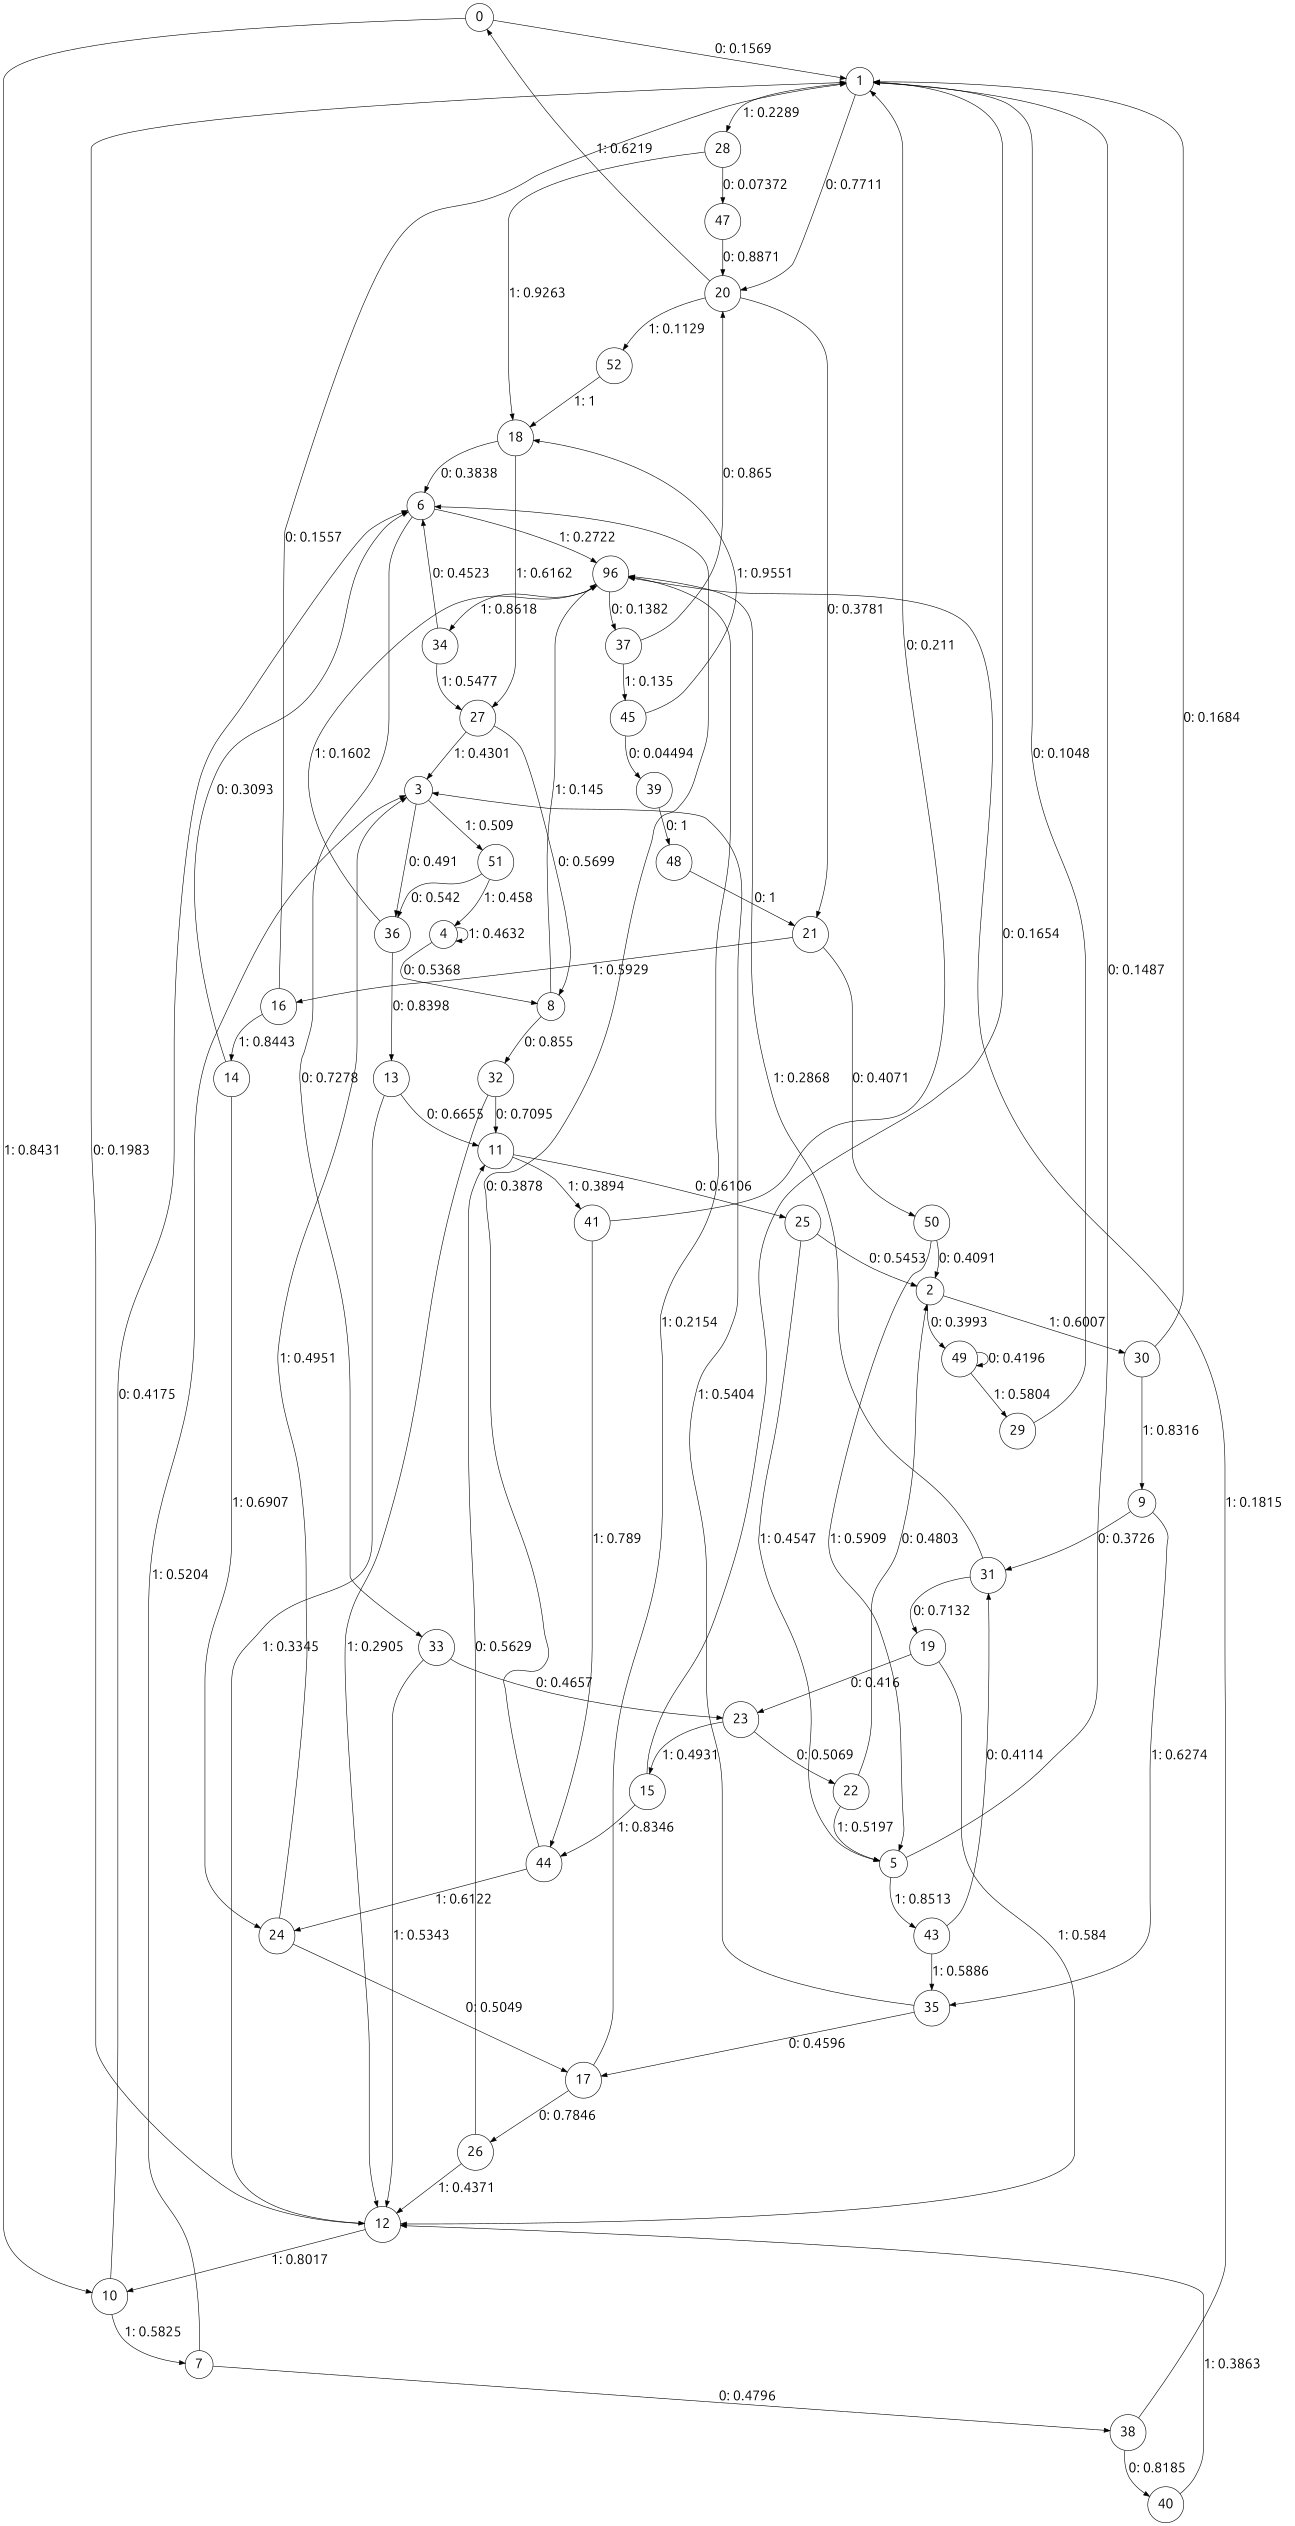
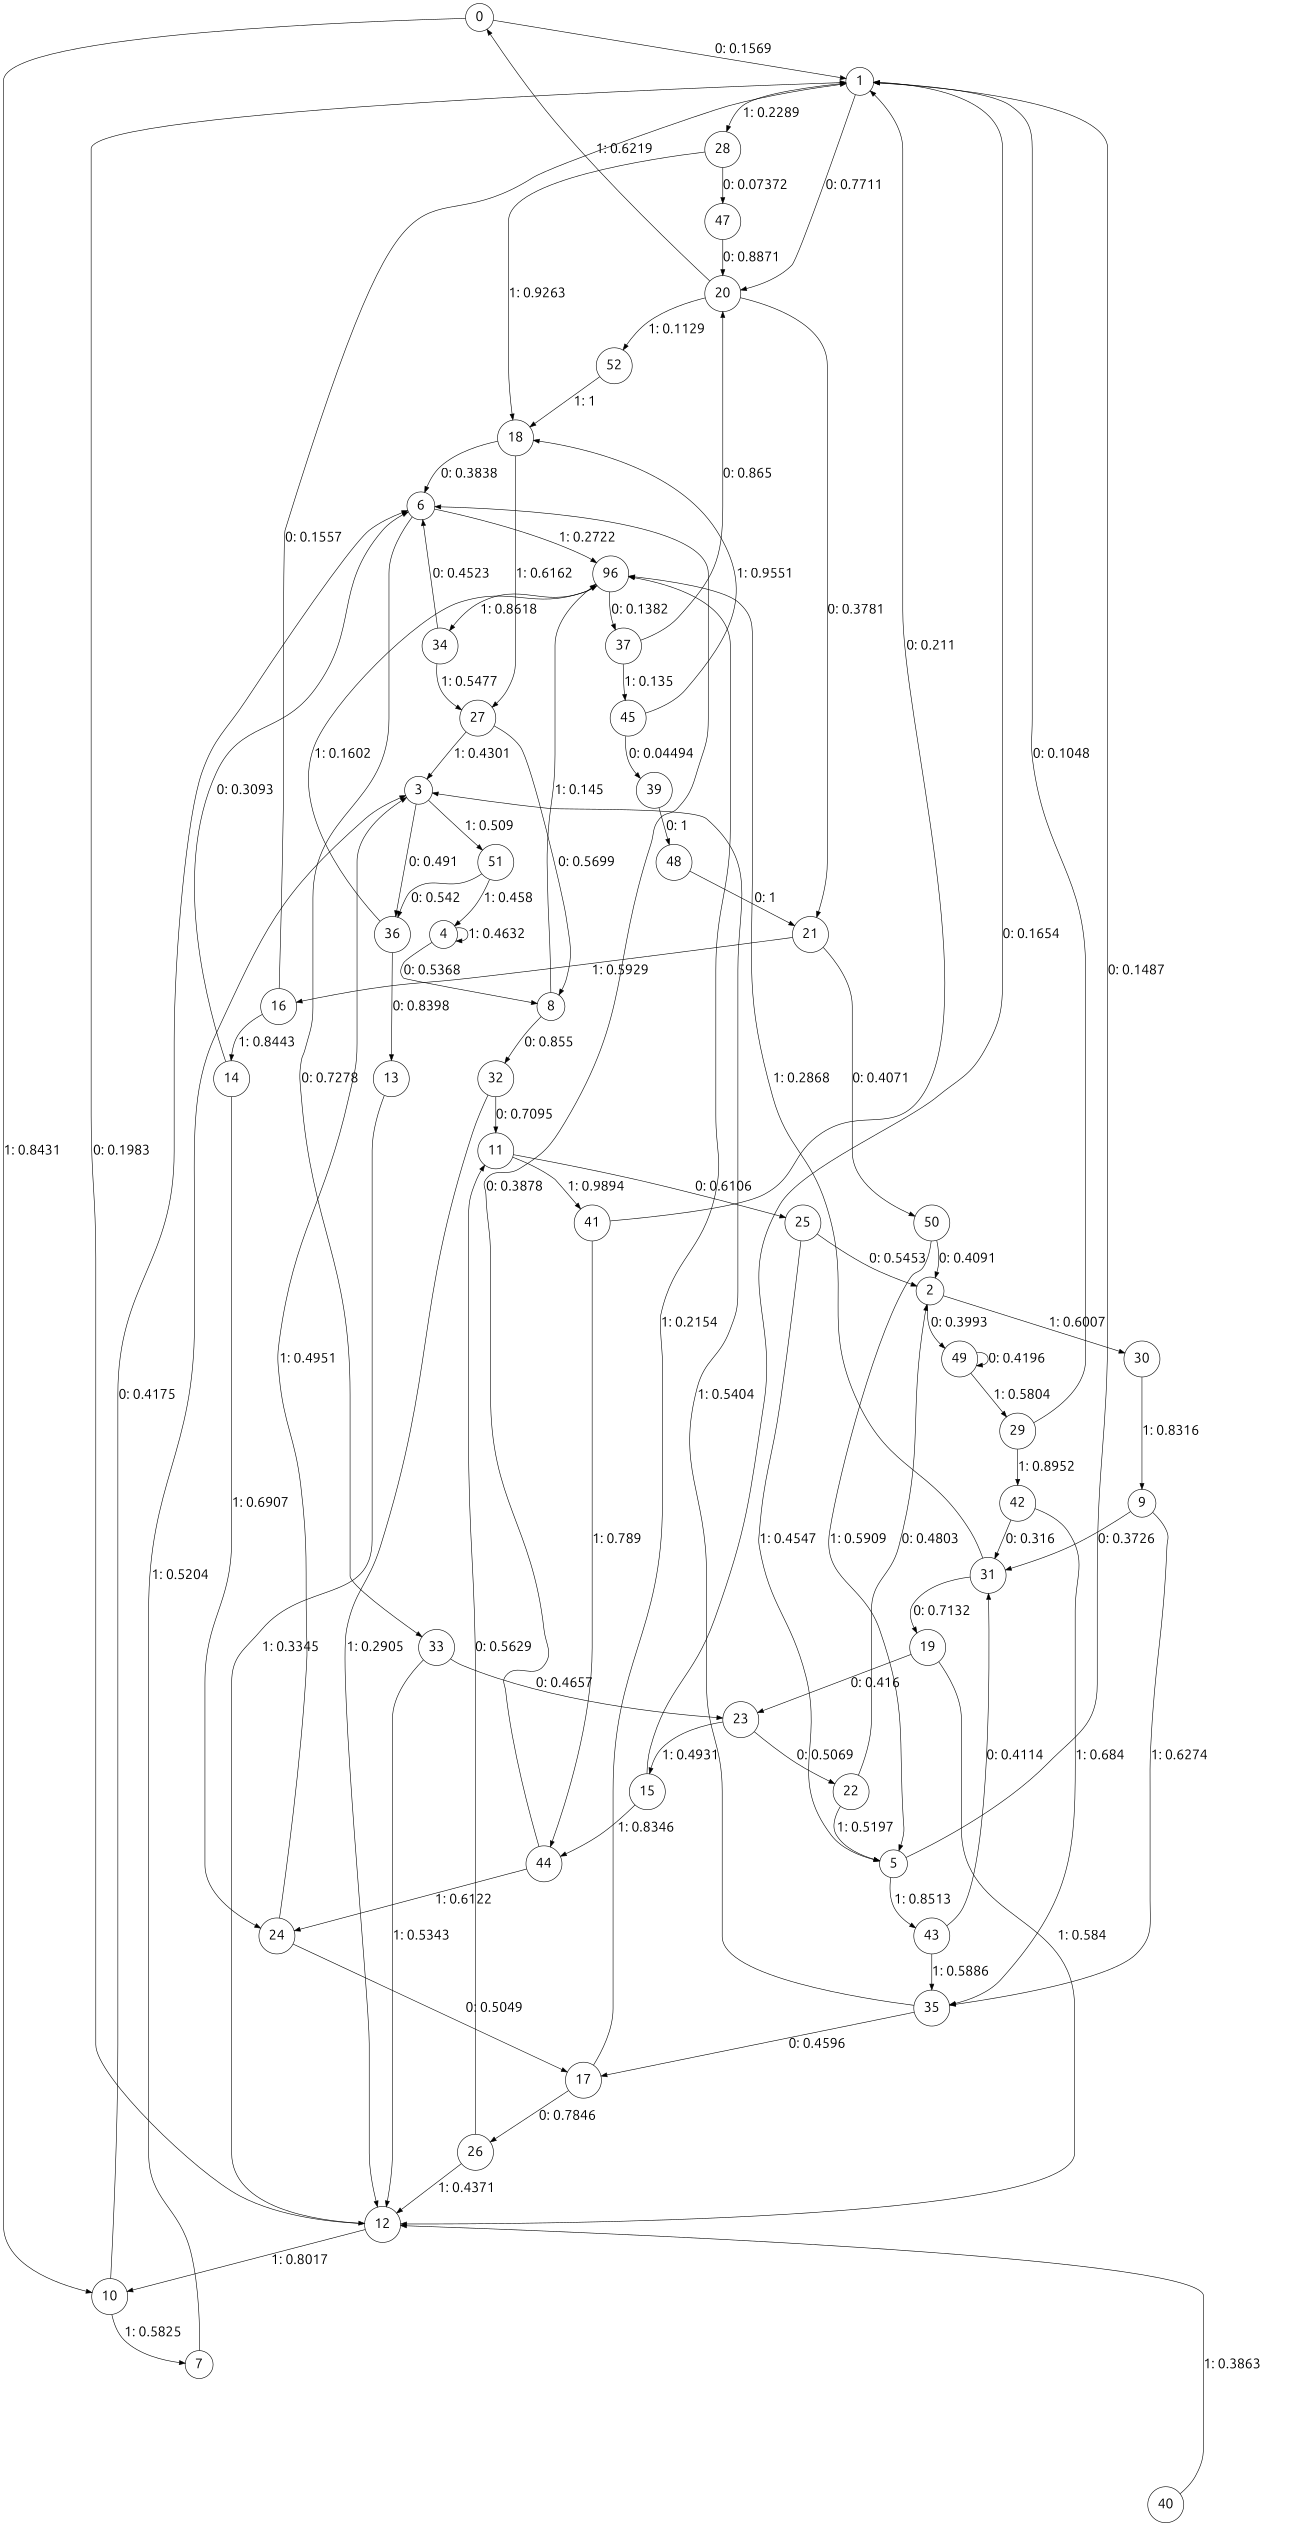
(1183, 590) -> none
(432, 1126) -> none
(601, 1187) -> (601, 1187)
none -> (1018, 1503)
(1128, 2433) -> none
